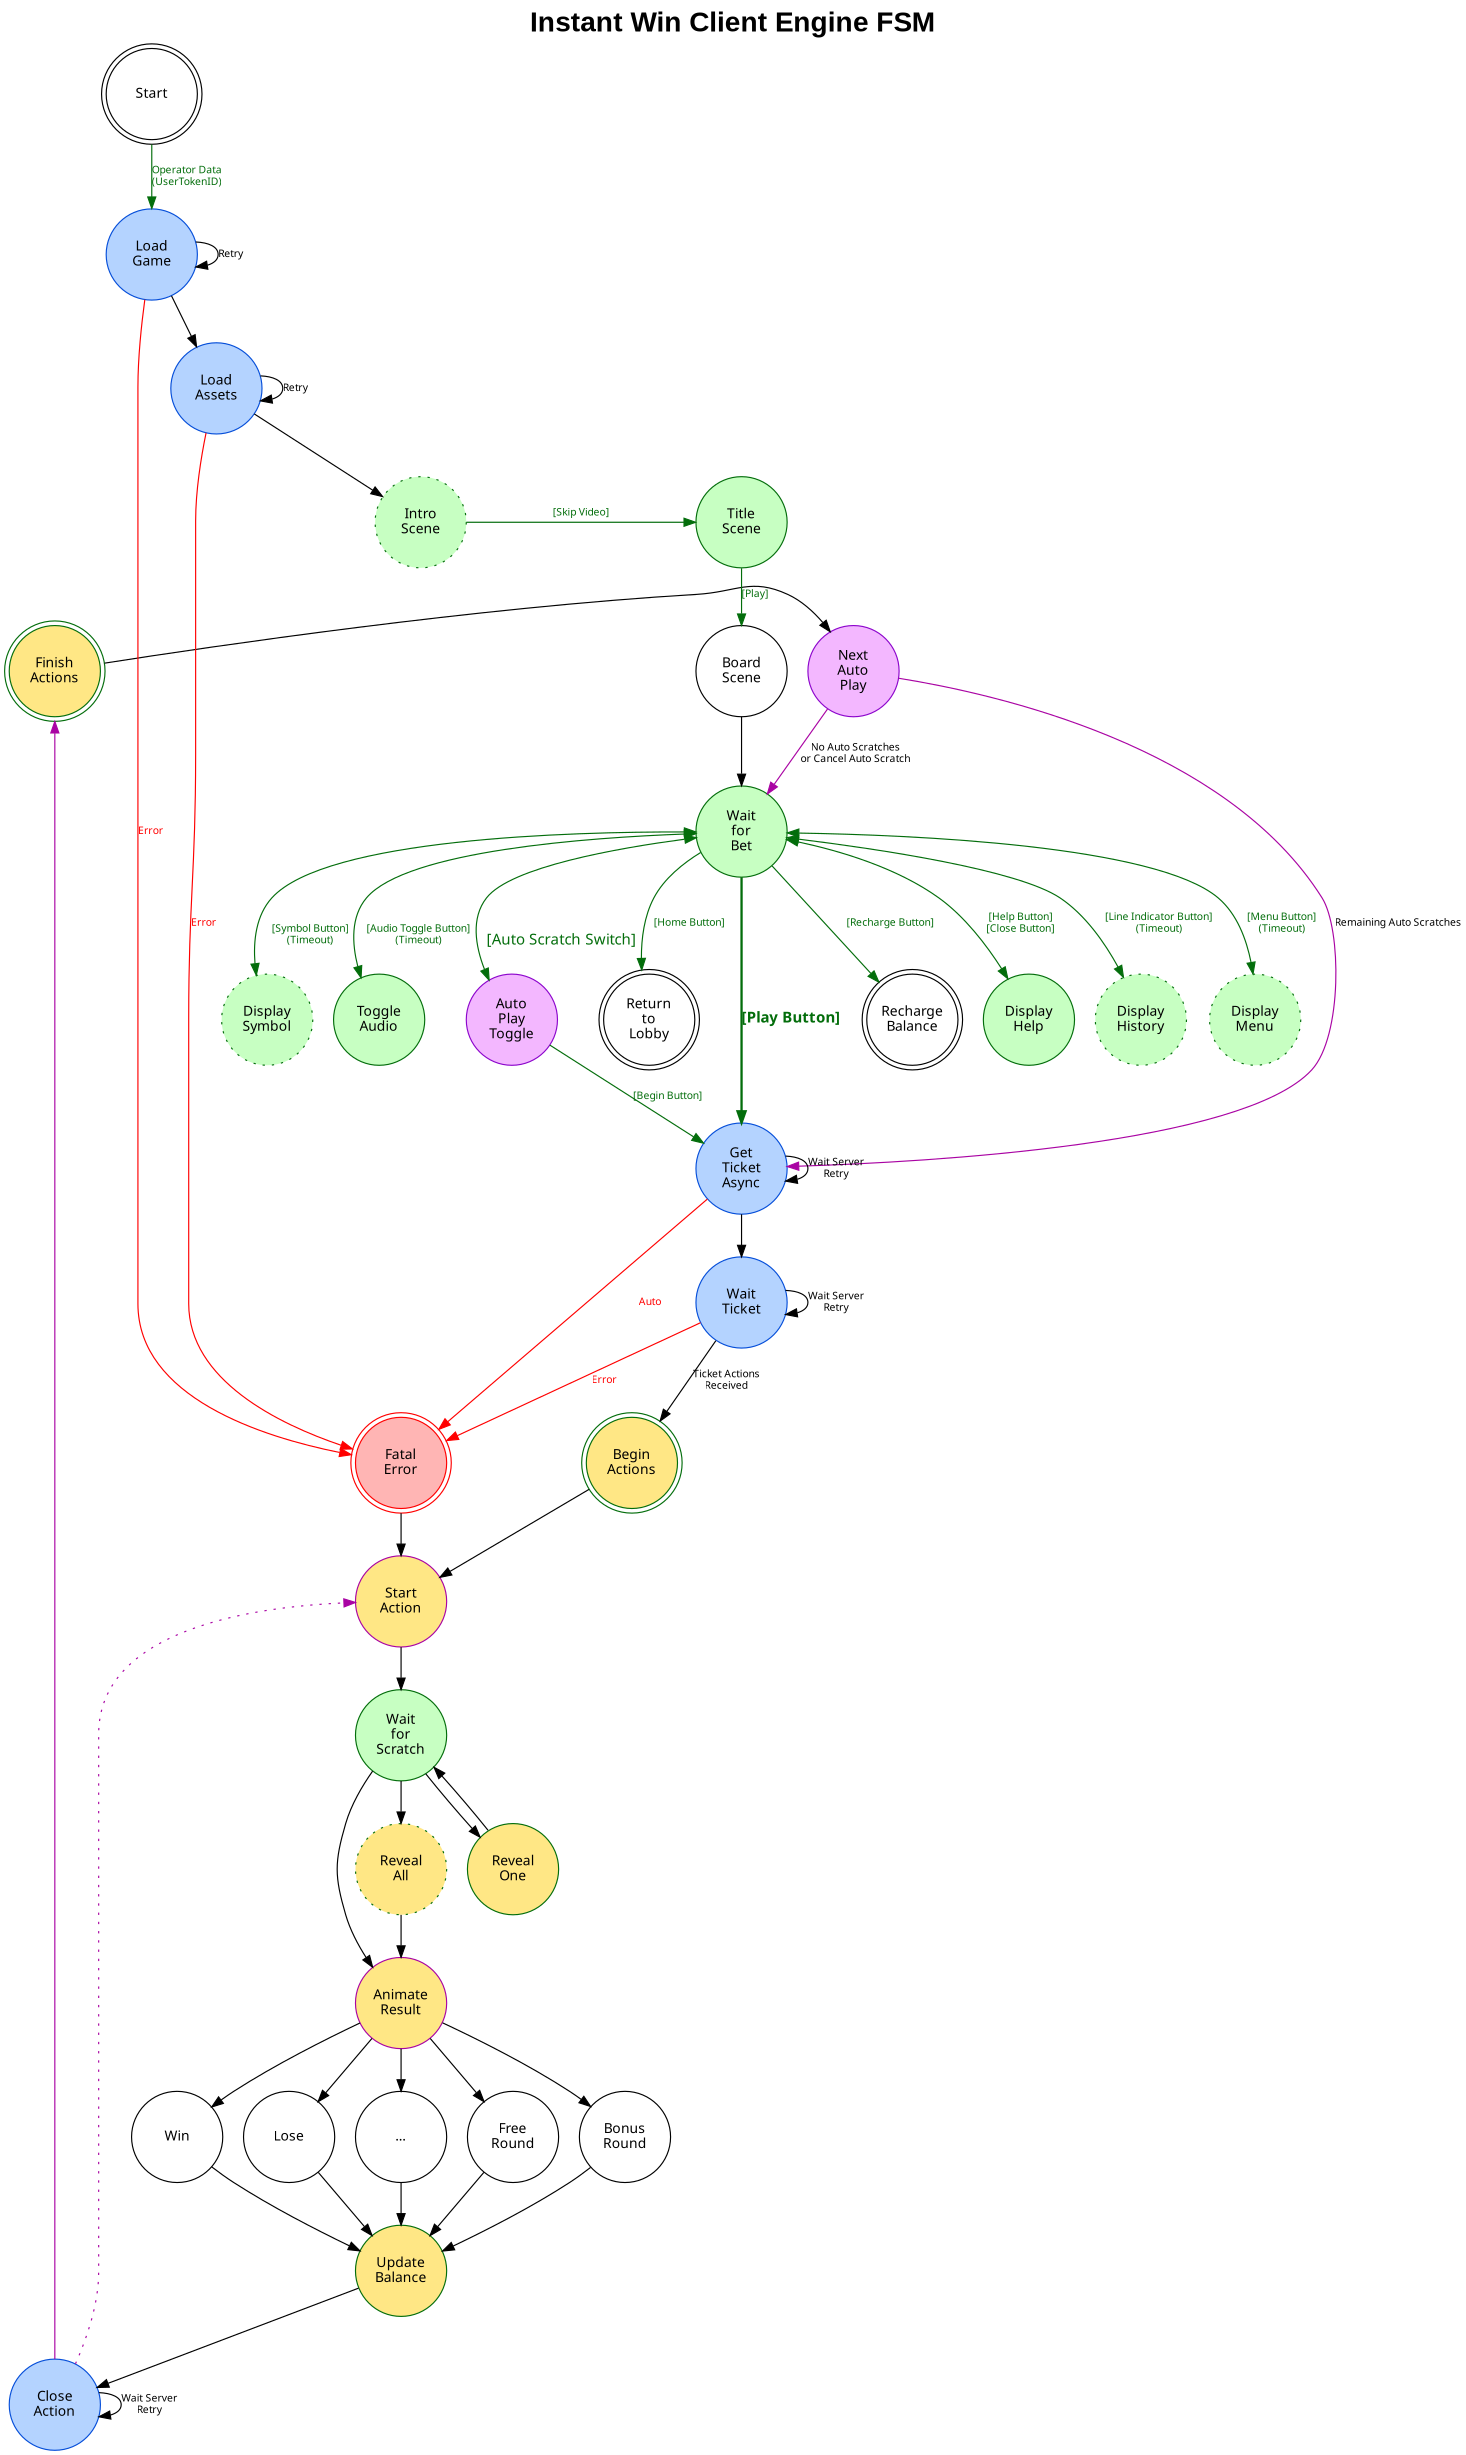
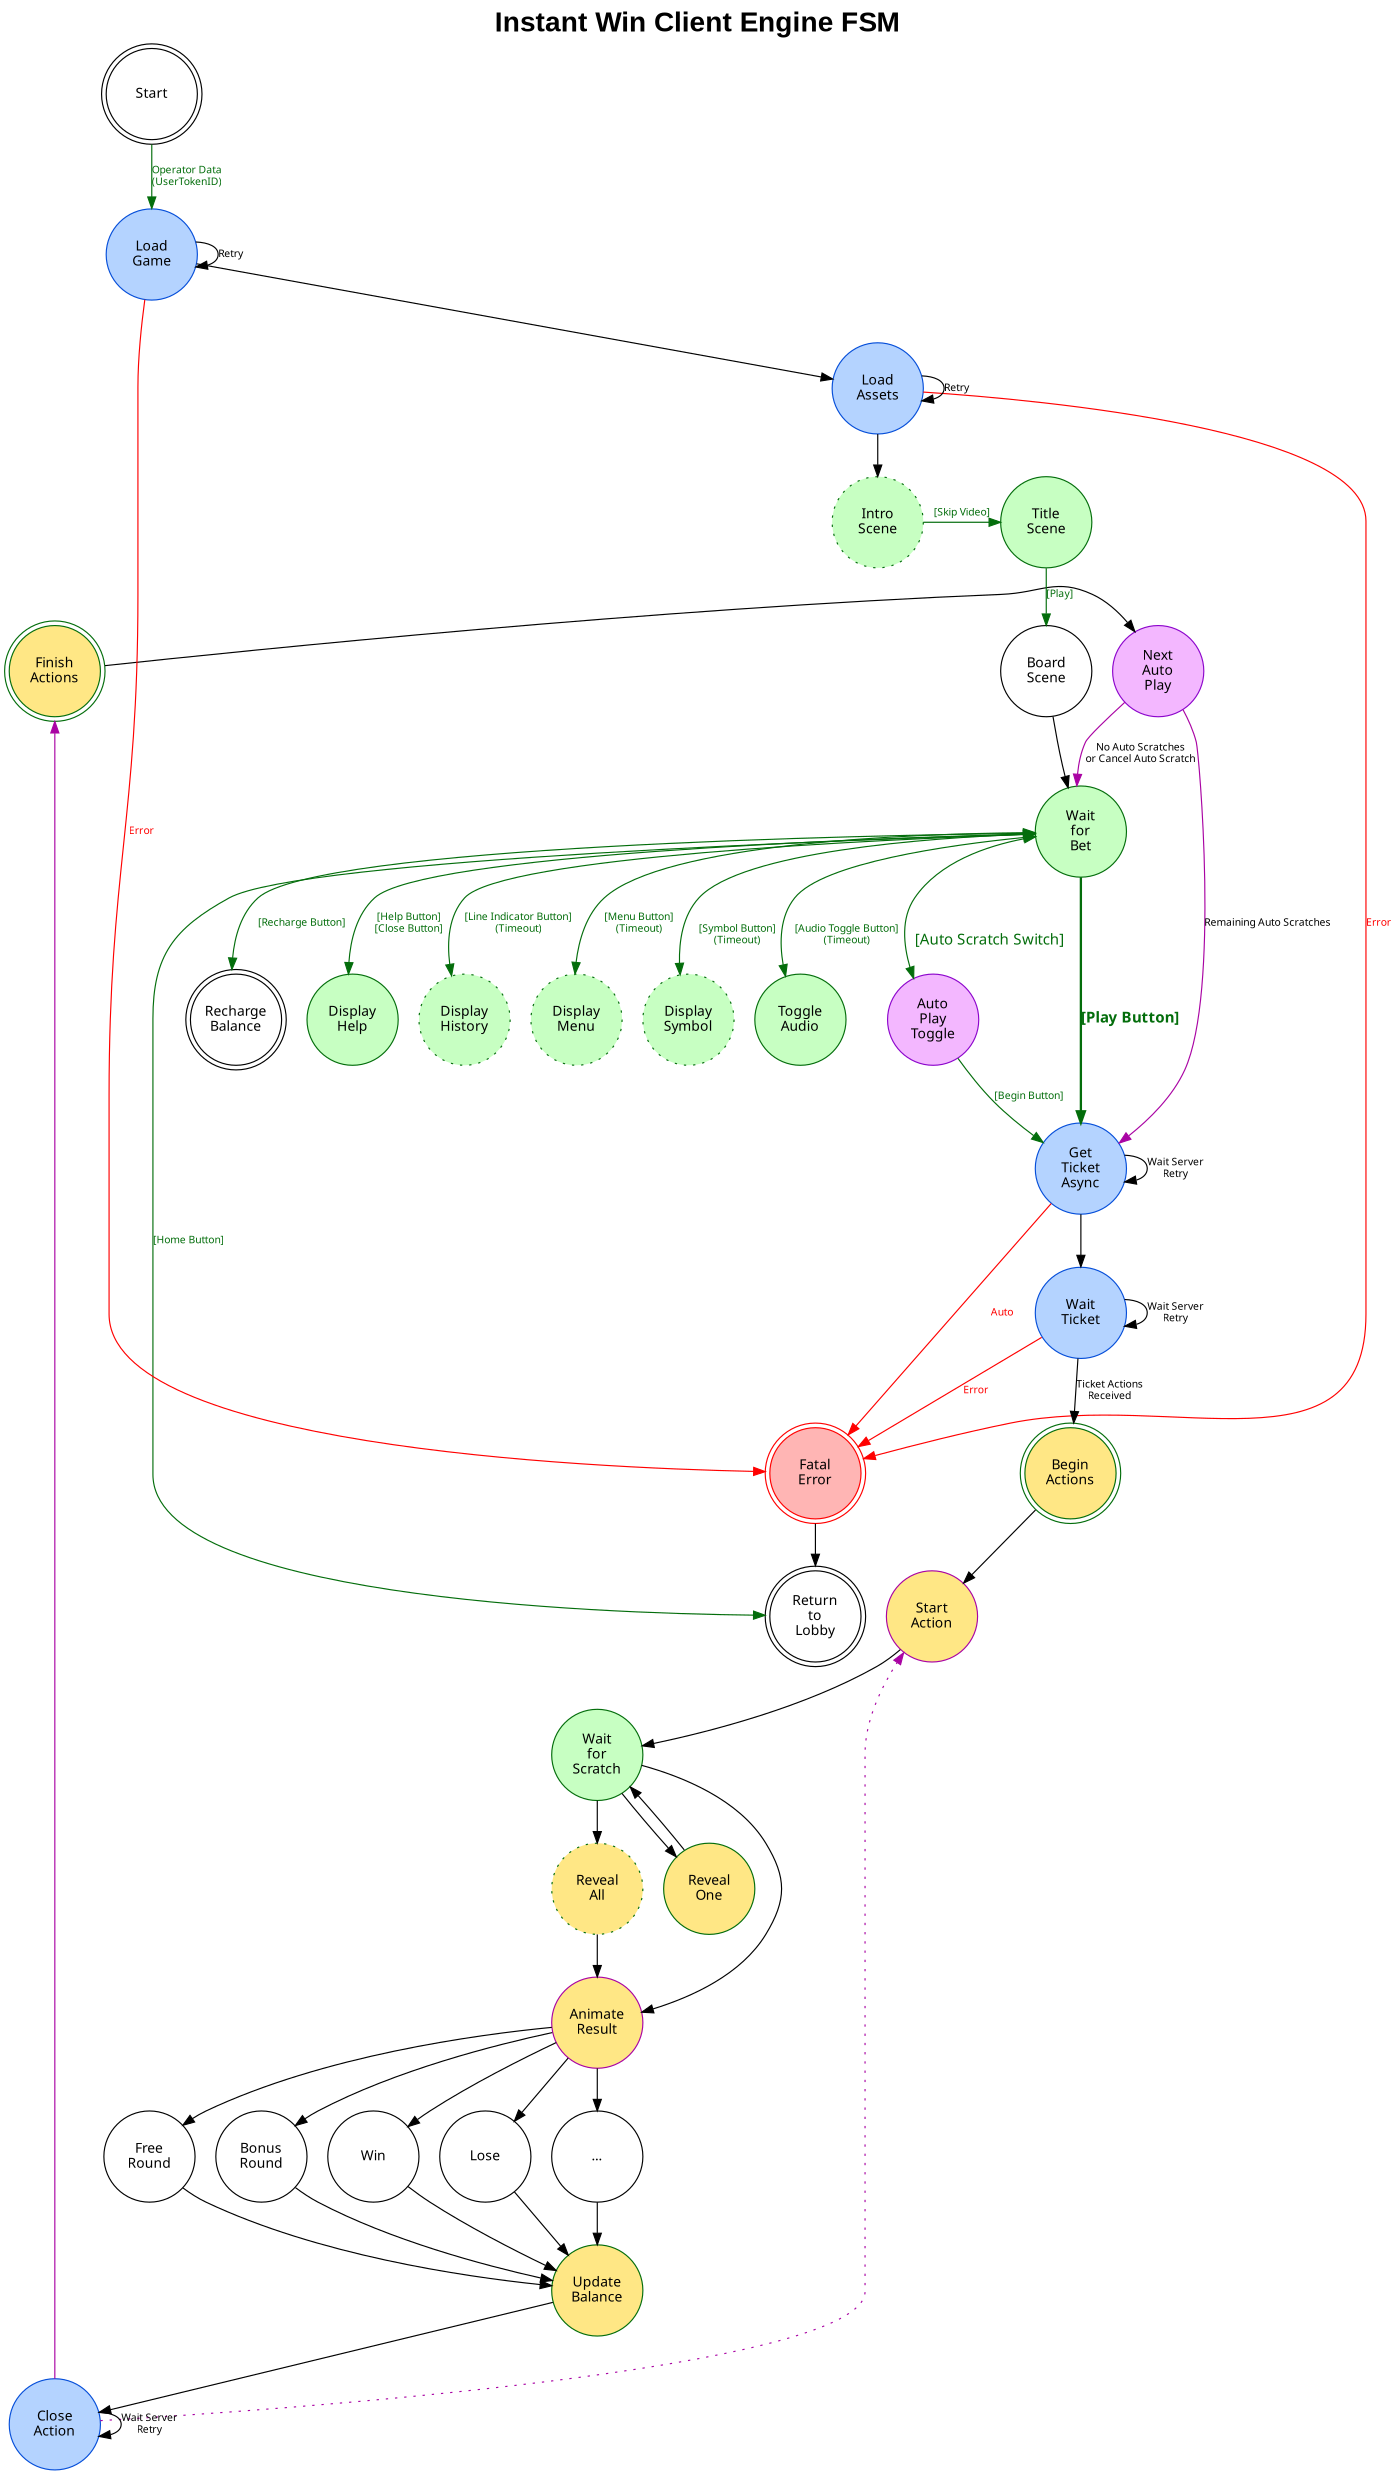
(401, 1529) -> (815, 1539)
